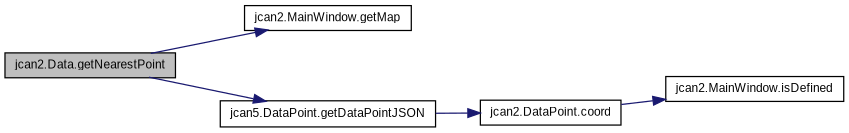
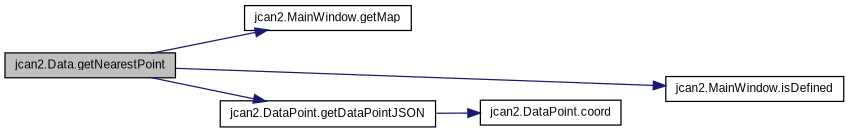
(637, 103) -> (414, 77)
(328, 114) -> (328, 114)
